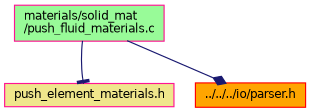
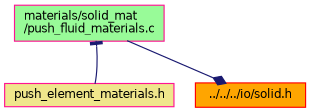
(81, 59) -> (97, 65)
(251, 95) -> (251, 95)
